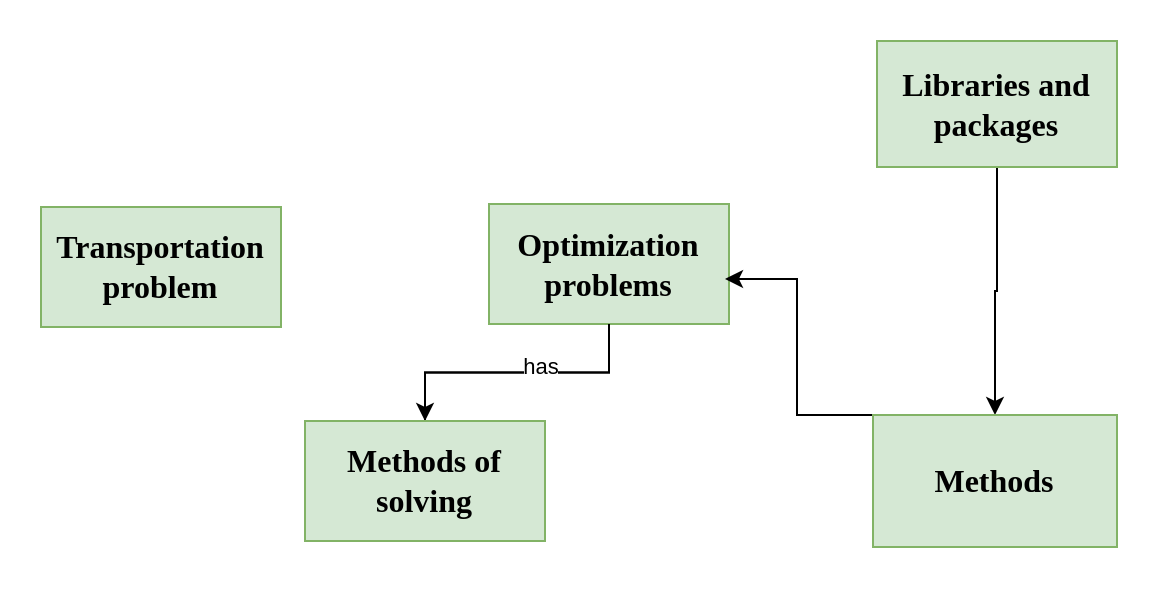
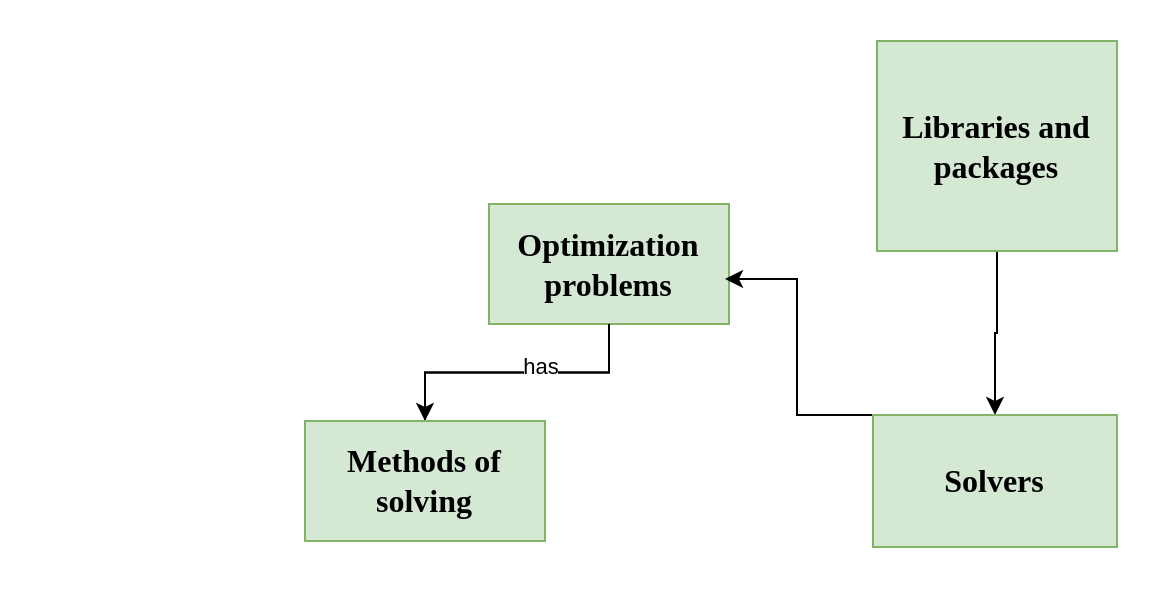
(997, 104) -> (997, 146)
(161, 267) -> none
(995, 481) -> (995, 481)
